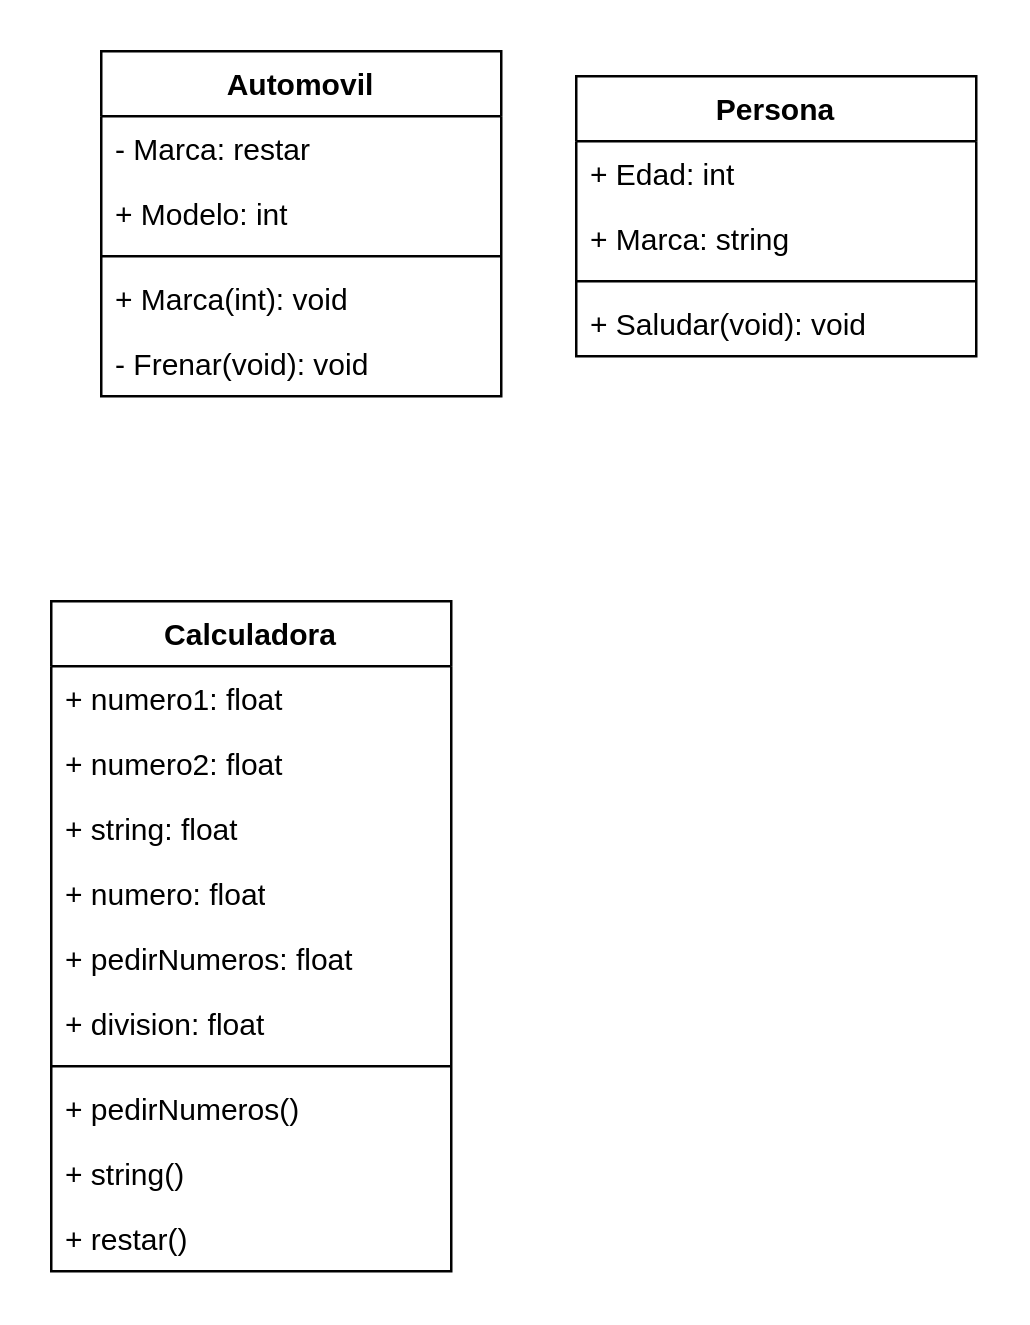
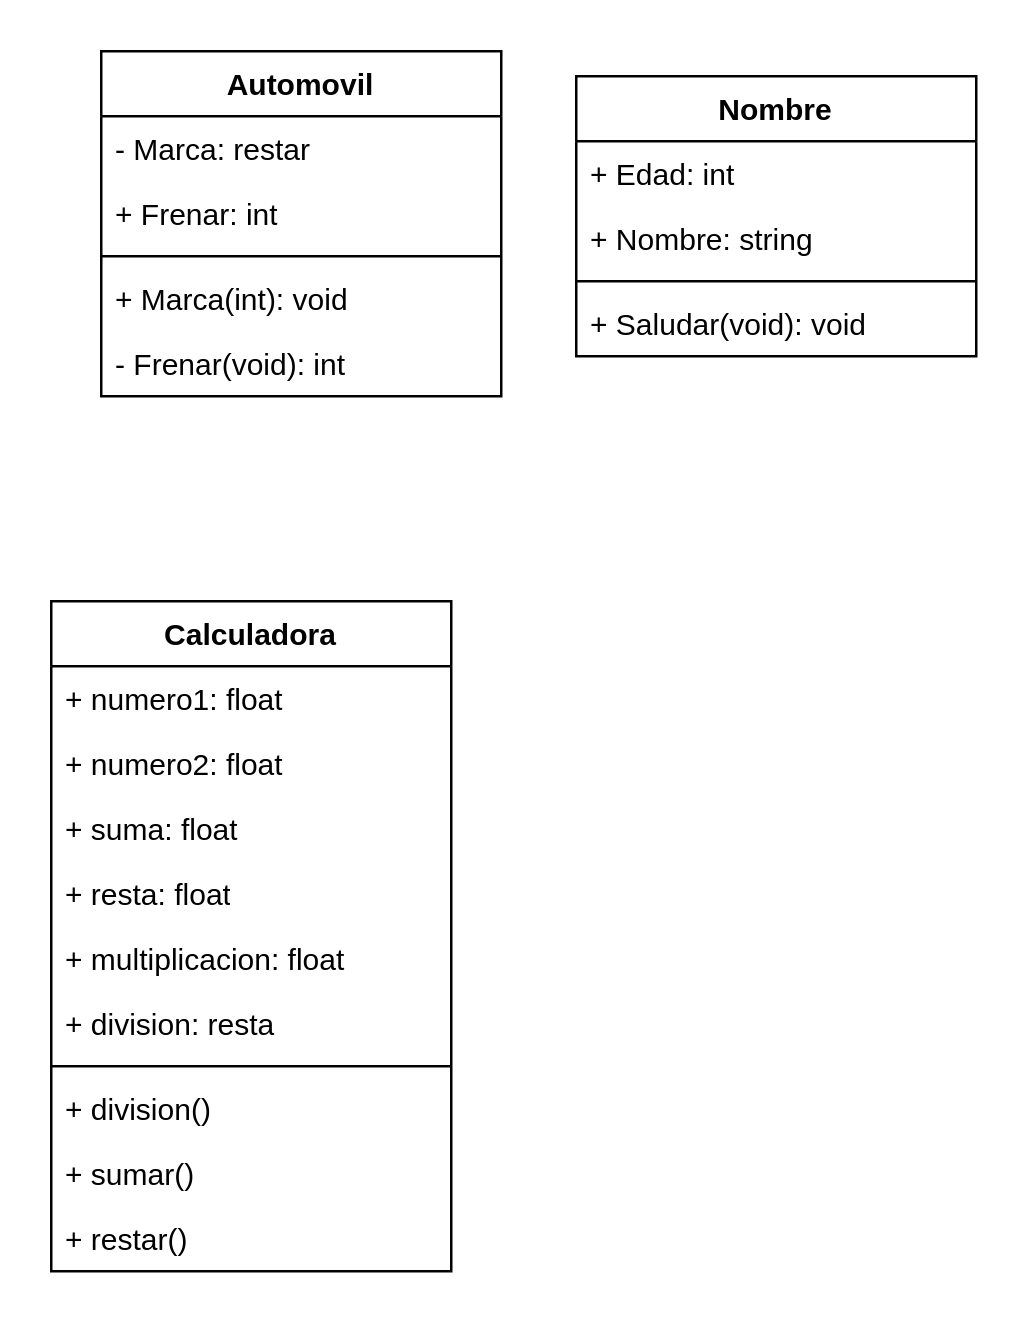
(776, 112) -> (776, 112)
(206, 217) -> (210, 217)
(702, 242) -> (710, 242)
(265, 367) -> (256, 367)
(173, 832) -> (160, 832)
(177, 897) -> (168, 897)
(223, 962) -> (224, 962)
(182, 1027) -> (186, 1027)
(193, 1112) -> (151, 1112)
(142, 1177) -> (138, 1177)
